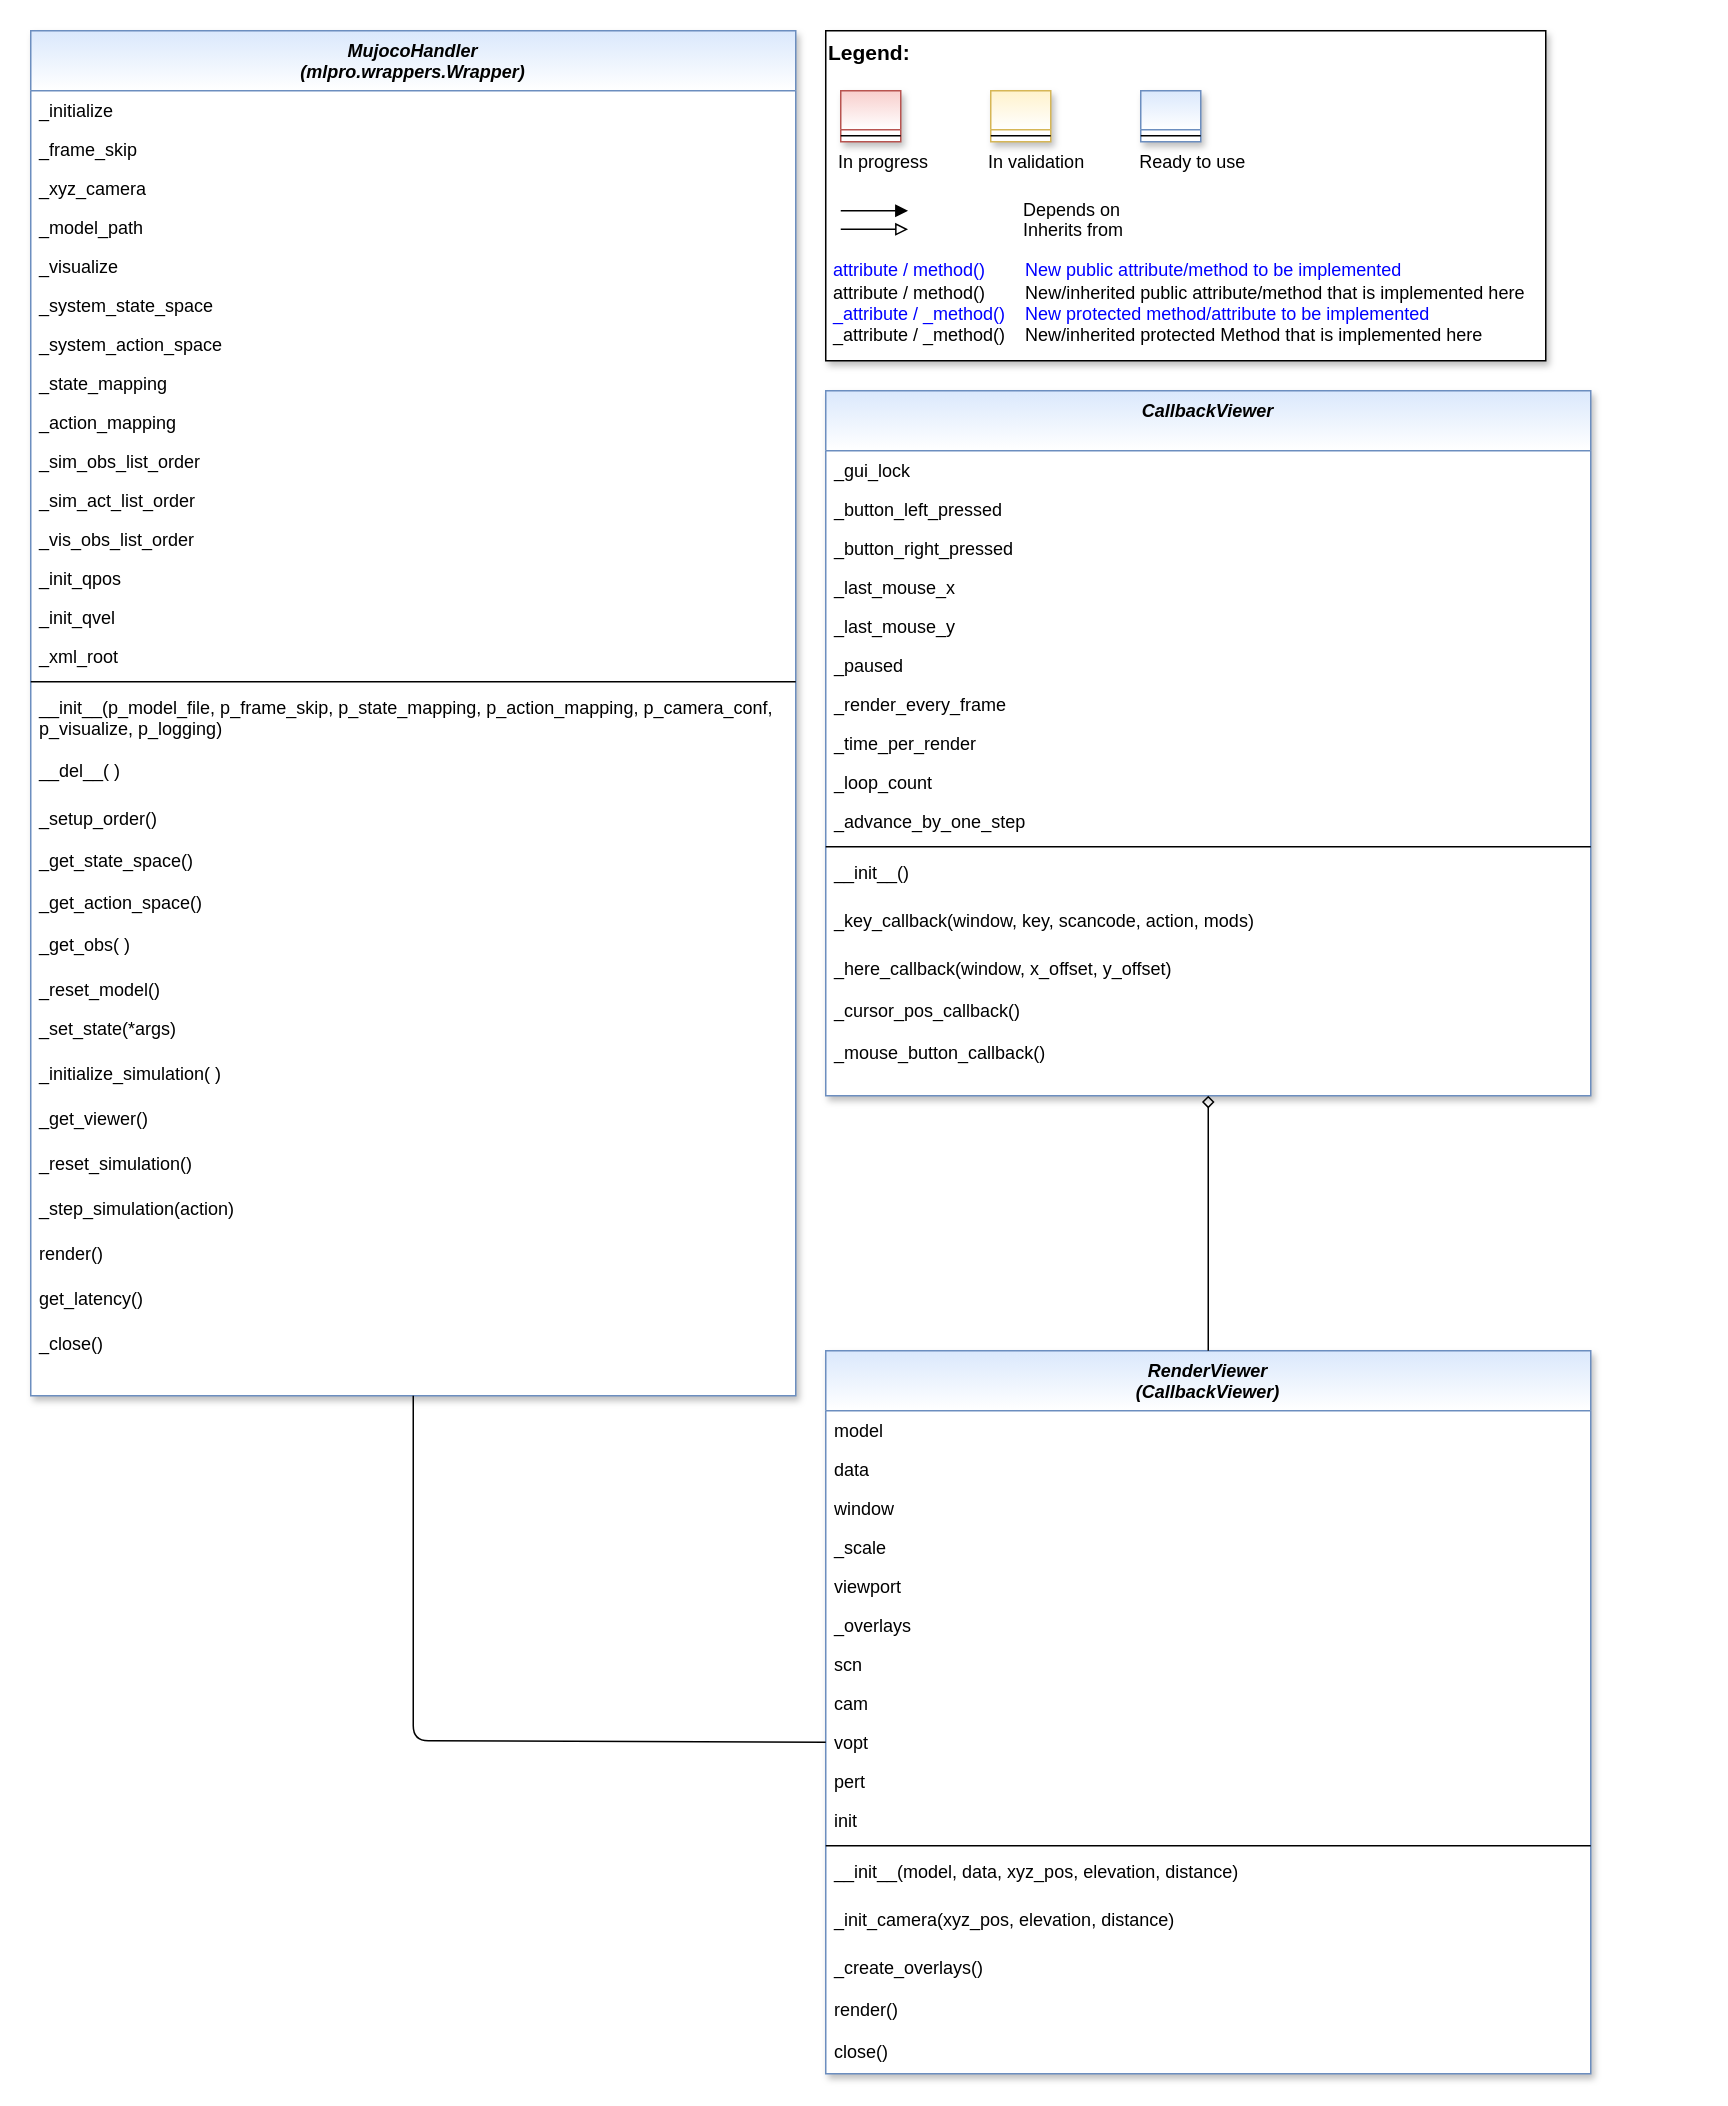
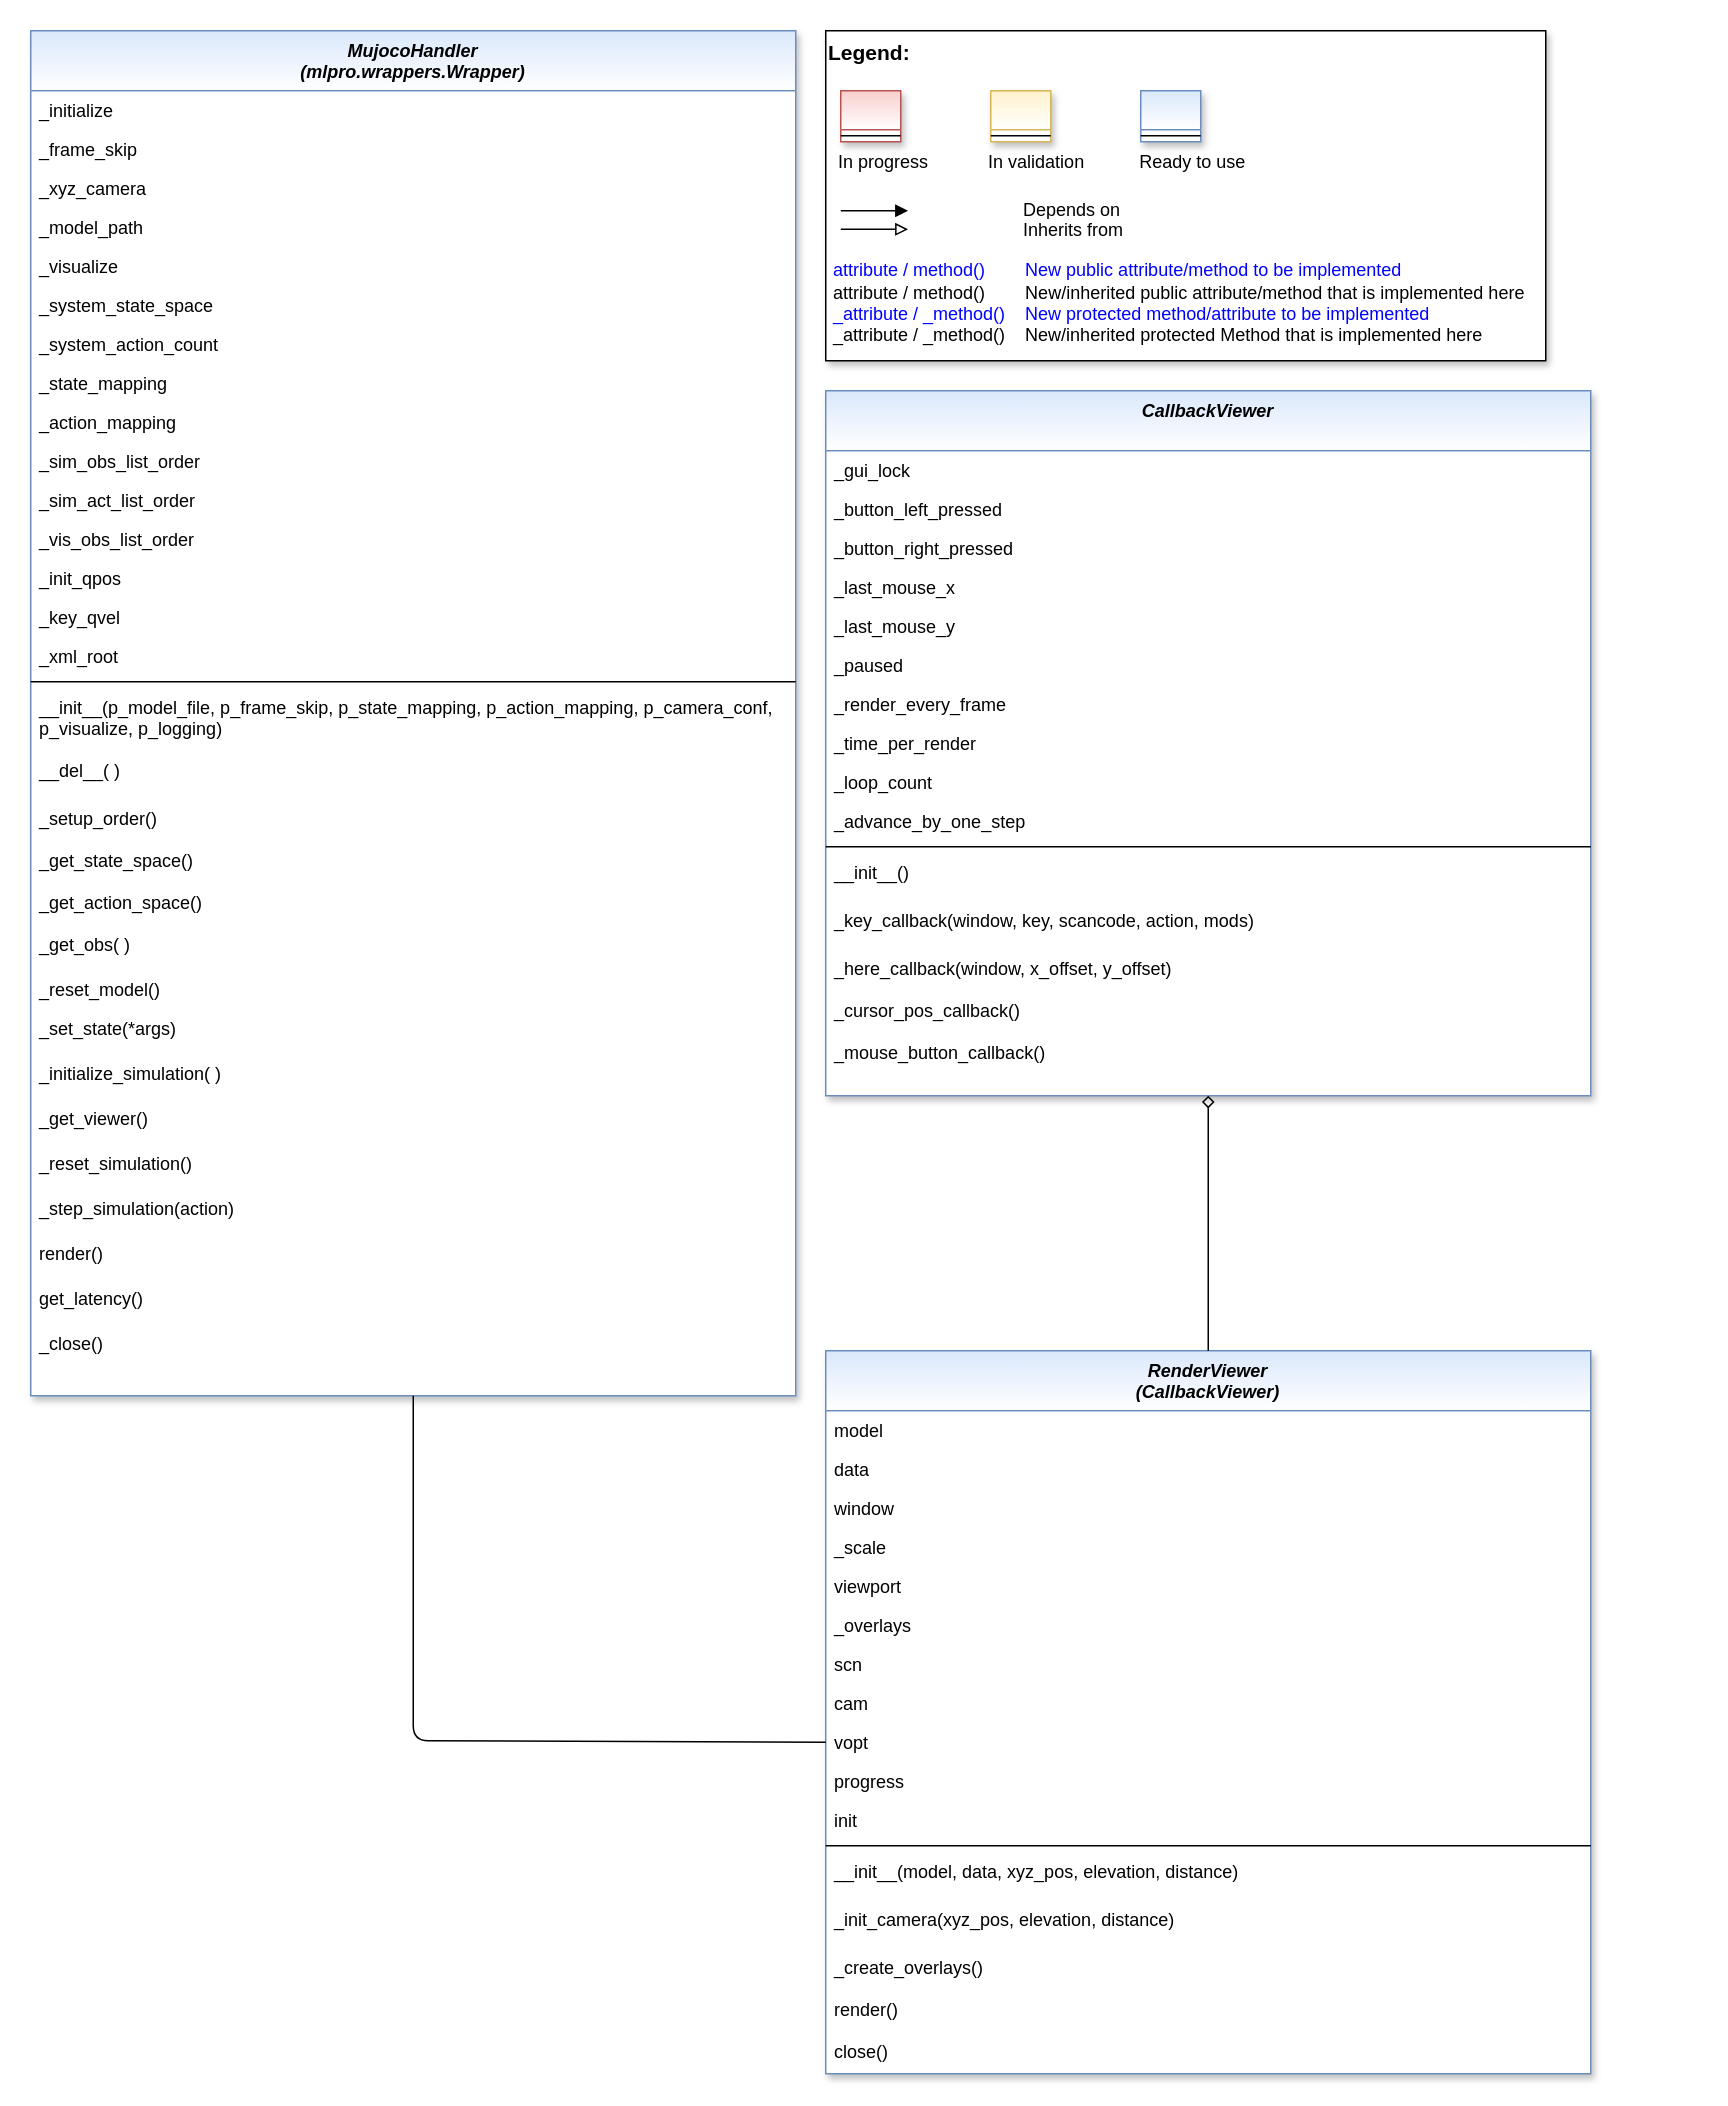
(137, 345) -> (137, 345)
(82, 618) -> (82, 618)
(854, 1782) -> (874, 1782)
